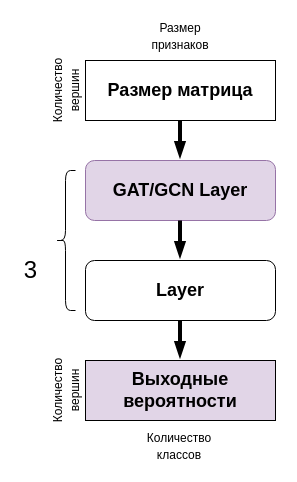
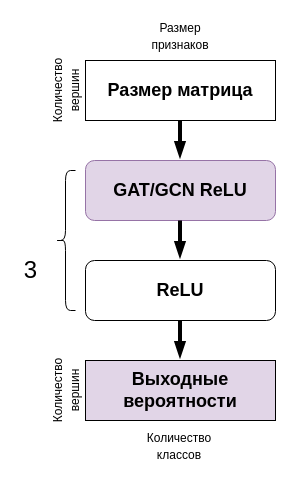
(181, 191) -> (181, 191)
(181, 291) -> (181, 291)
